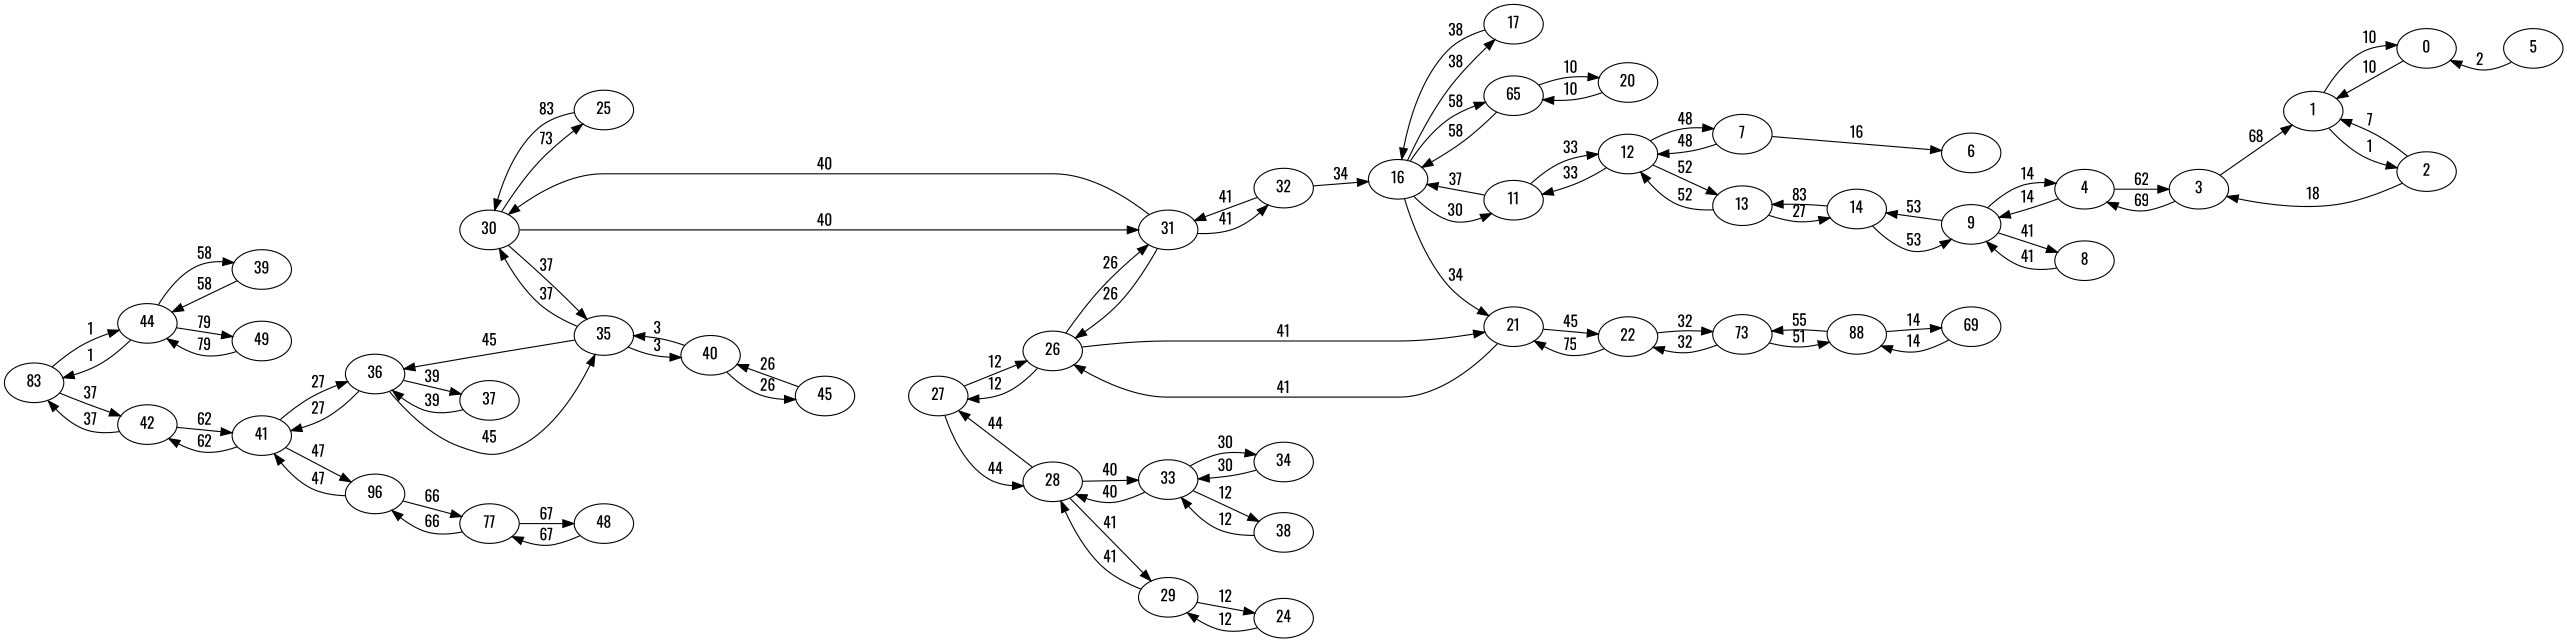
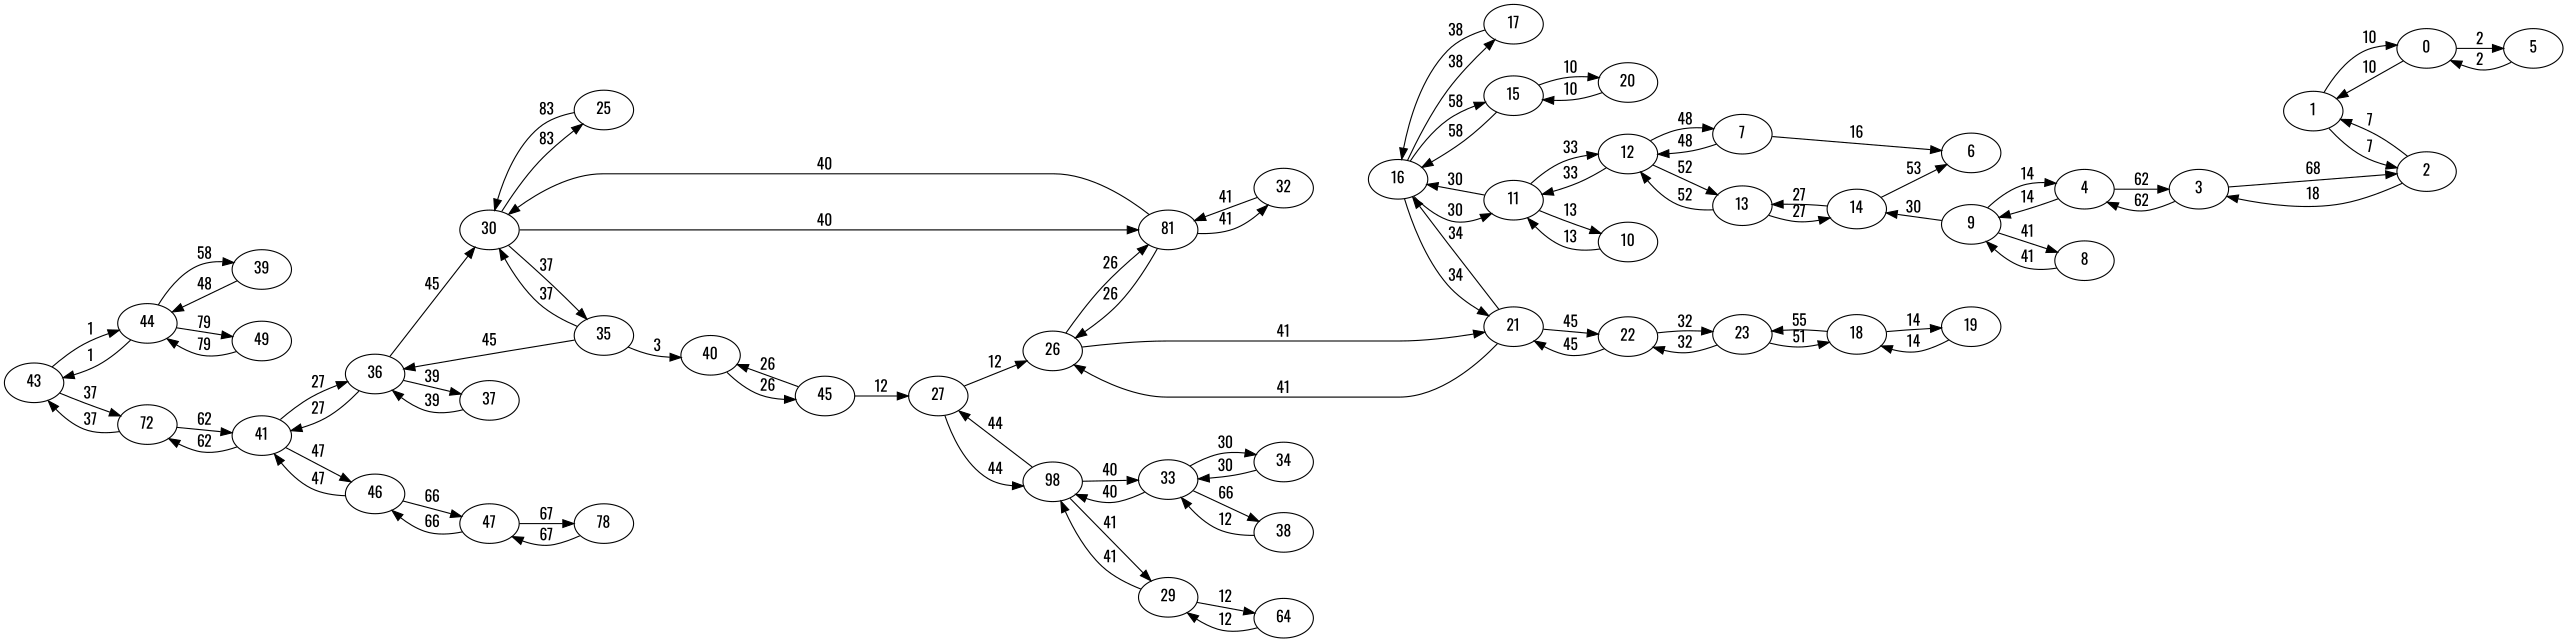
none -> (2474, 48)
(1514, 96) -> (1514, 96)
(547, 140) -> (547, 140)
(2370, 148) -> (2370, 148)
(2251, 153) -> (2307, 181)
(1456, 181) -> (1456, 181)
(1335, 184) -> (1459, 258)
(1800, 196) -> (1800, 196)
(2142, 202) -> (2142, 202)
(1914, 208) -> (1914, 208)
(1168, 230) -> (1168, 230)
none -> (1628, 242)
(1904, 249) -> (1909, 183)
(205, 285) -> (205, 285)
(1971, 327) -> (1971, 327)
(1742, 334) -> (1742, 334)
(1857, 334) -> (1857, 334)
(665, 340) -> none
(1571, 346) -> (1571, 346)
(34, 383) -> (34, 383)
(1011, 390) -> (876, 396)
(147, 425) -> (147, 425)
(500, 454) -> (429, 306)
(1053, 482) -> (1053, 482)
(375, 494) -> (375, 494)
(1226, 494) -> (1226, 494)
(490, 524) -> (490, 524)
(604, 524) -> (604, 524)
(1284, 618) -> (1284, 618)
